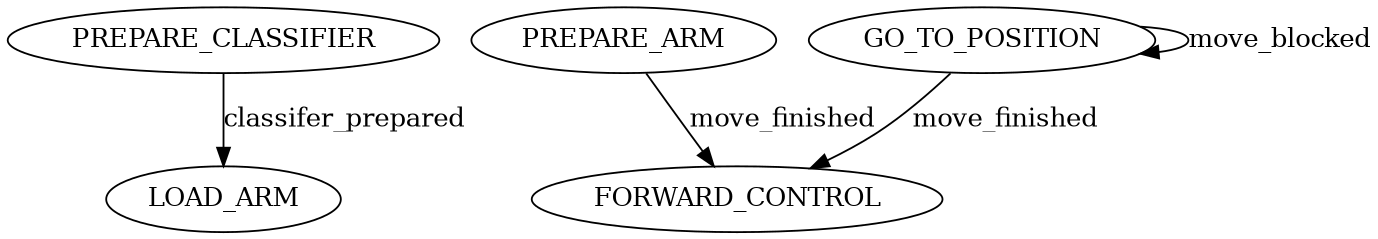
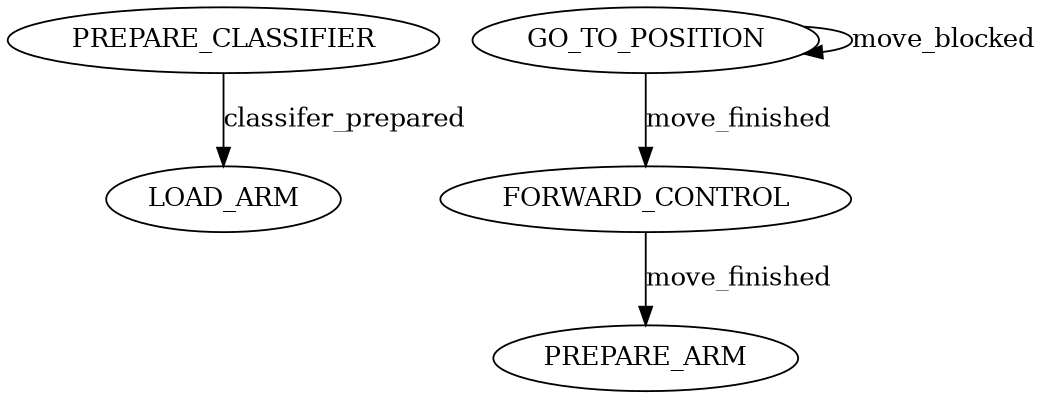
(674, 113) -> (646, 270)
